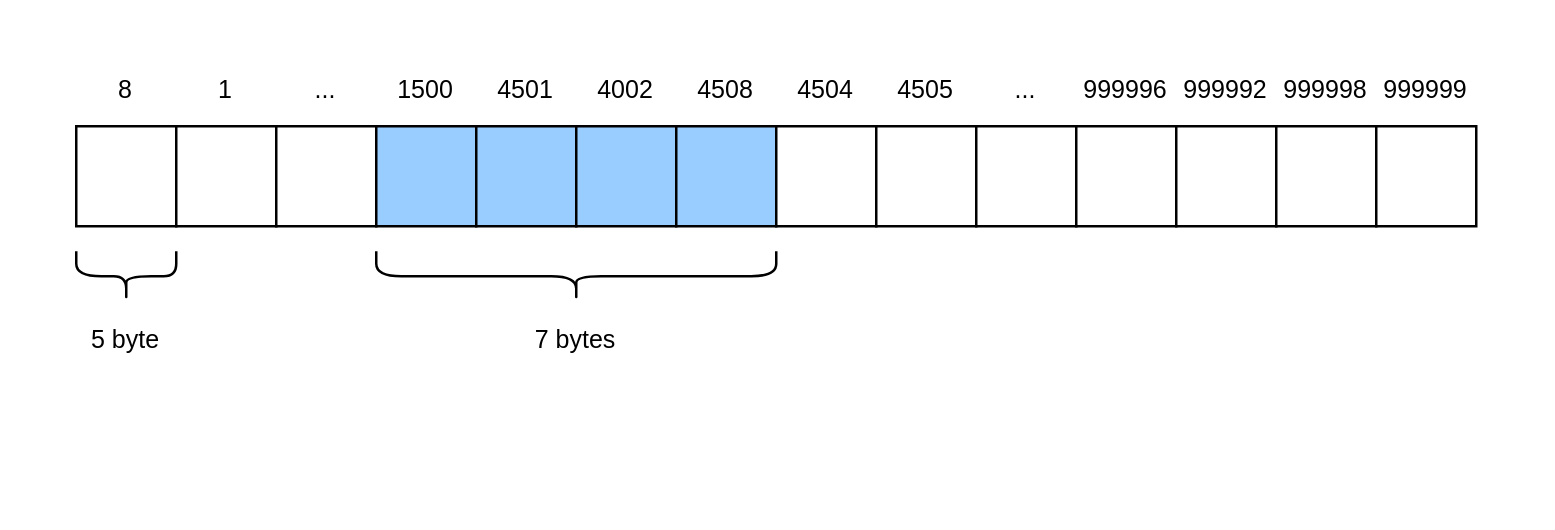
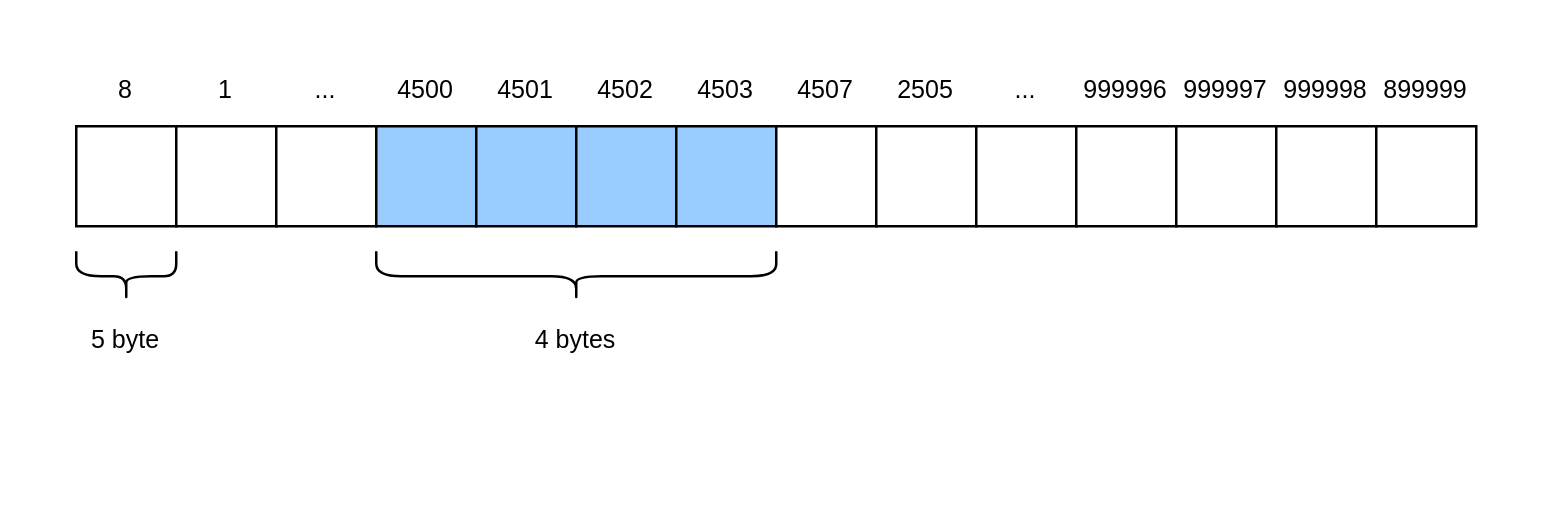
(426, 89) -> (426, 89)
(626, 89) -> (626, 89)
(726, 89) -> (726, 89)
(826, 89) -> (826, 89)
(926, 89) -> (926, 89)
(1226, 89) -> (1226, 89)
(1426, 89) -> (1426, 89)
(576, 339) -> (576, 339)
